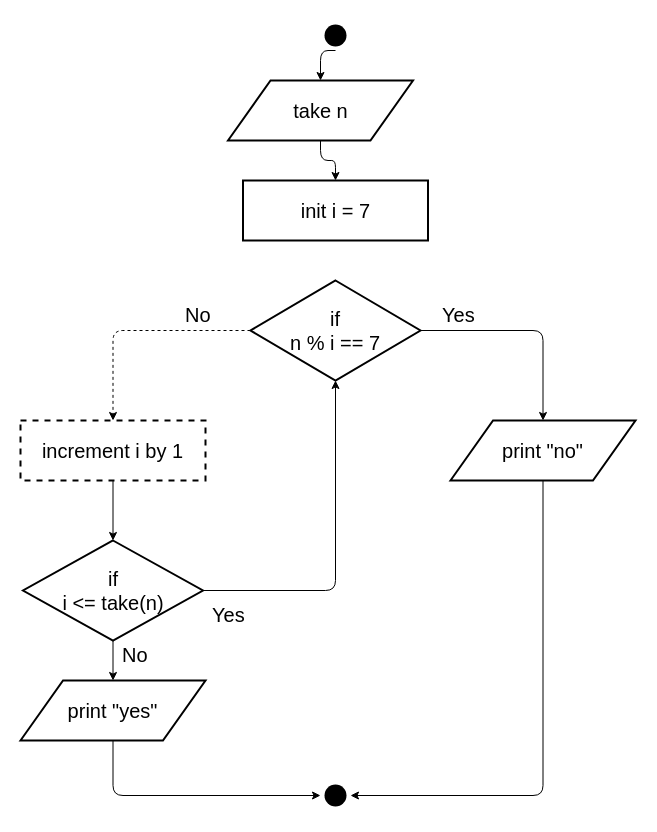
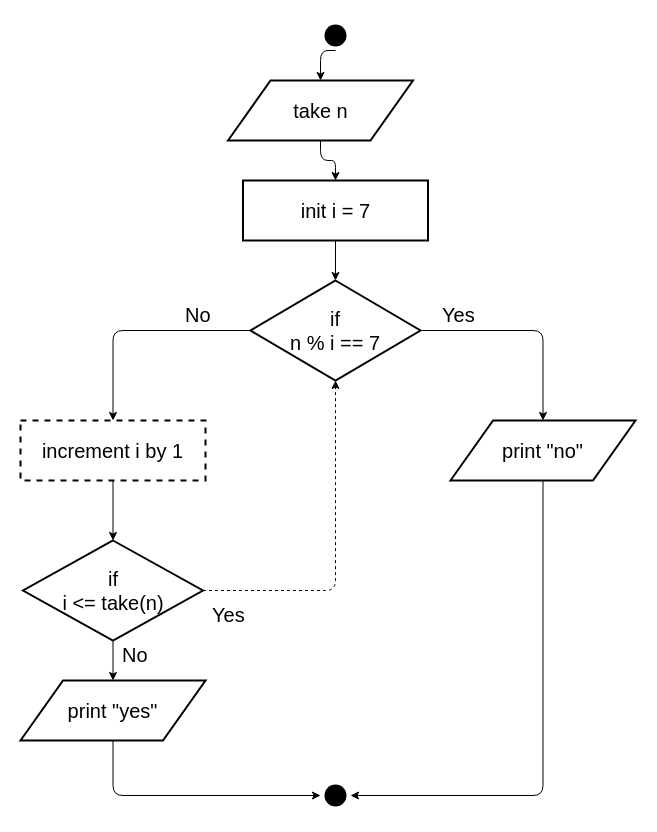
none -> (336, 257)
(145, 331) -> (145, 331)
(336, 549) -> (336, 549)
